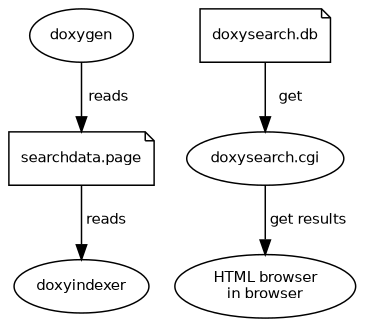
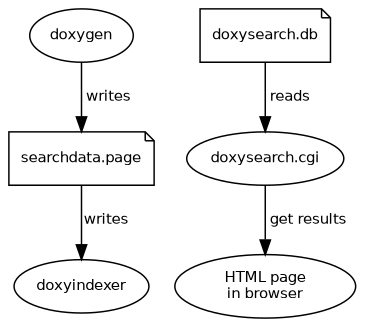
(107, 97) -> (107, 97)
(288, 97) -> (288, 97)
(104, 220) -> (104, 220)
(265, 286) -> (265, 286)
